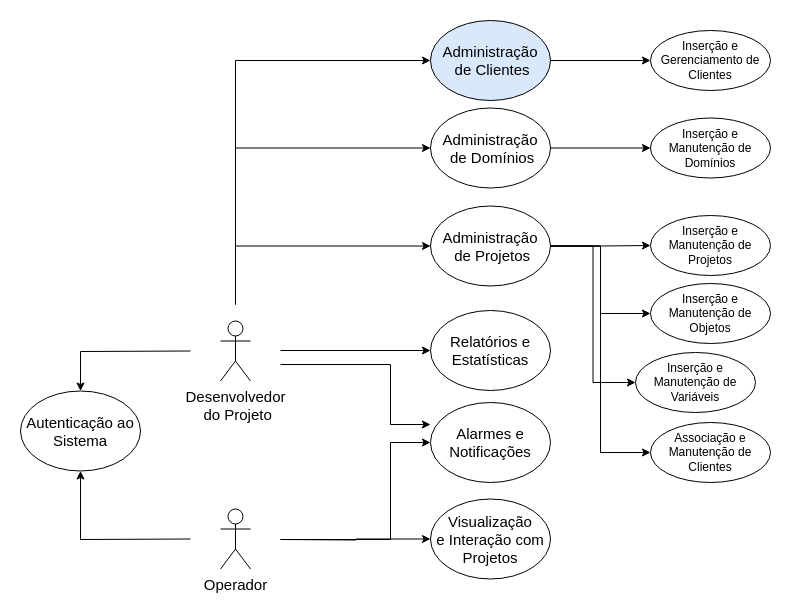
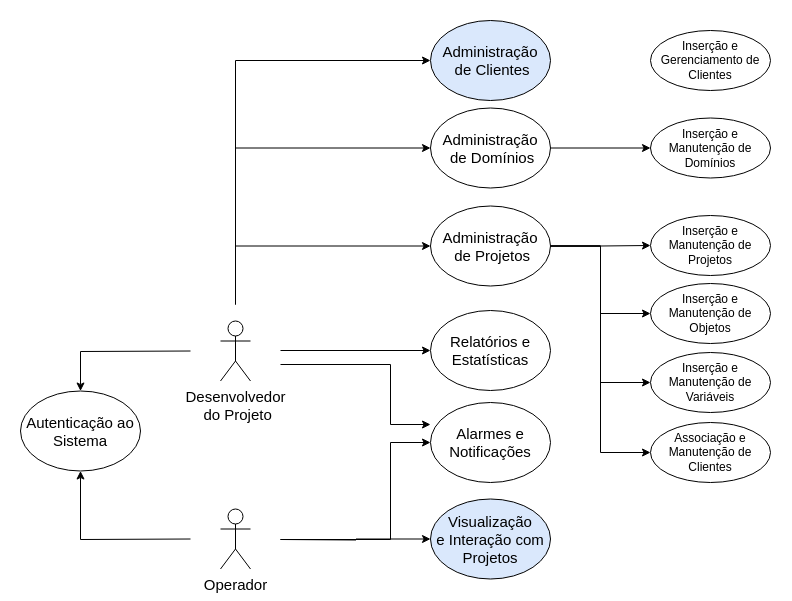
(597, 61) -> none
(696, 383) -> (711, 383)
(491, 539) -> (491, 539)
